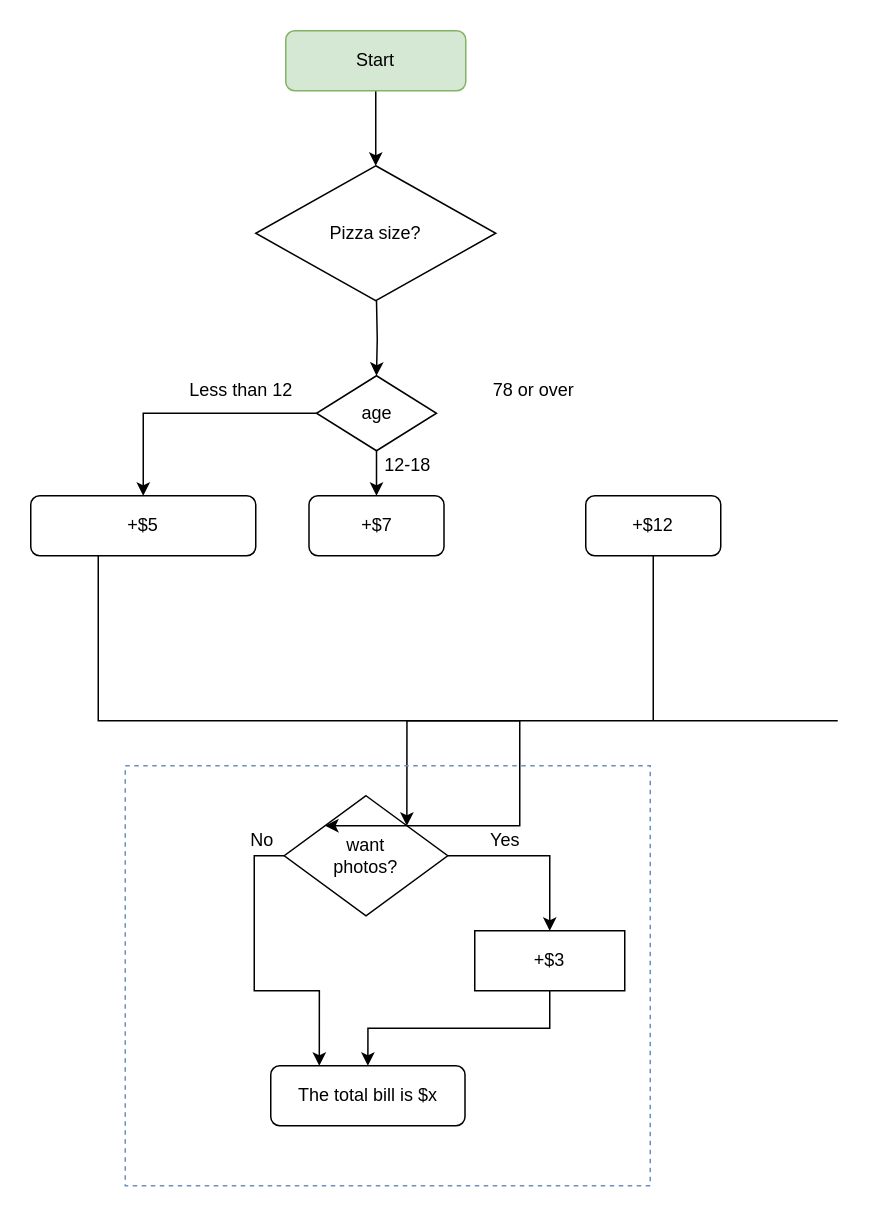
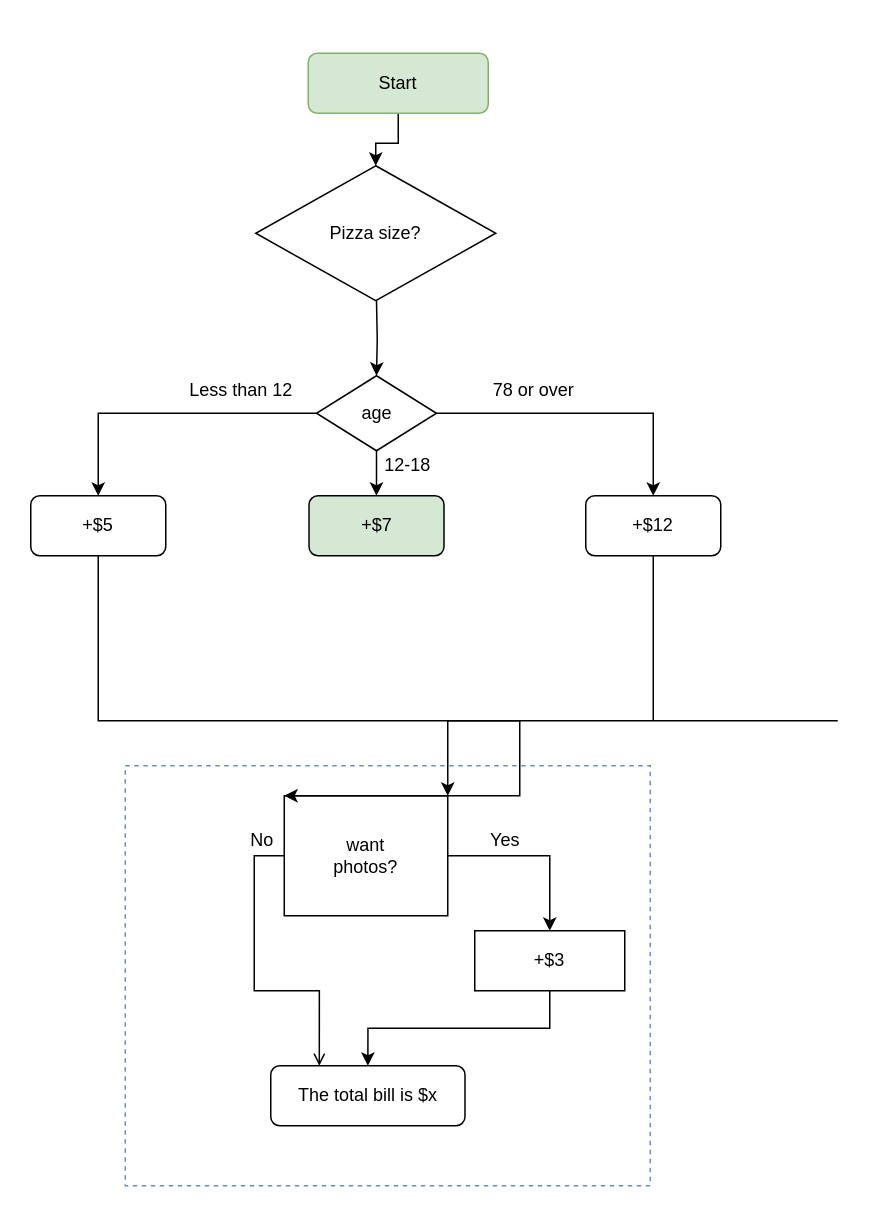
(376, 61) -> (398, 83)
none -> (581, 413)
(143, 526) -> (98, 526)
(377, 526) -> (377, 526)
(366, 856) -> (366, 856)
(319, 1054) -> (319, 1056)
